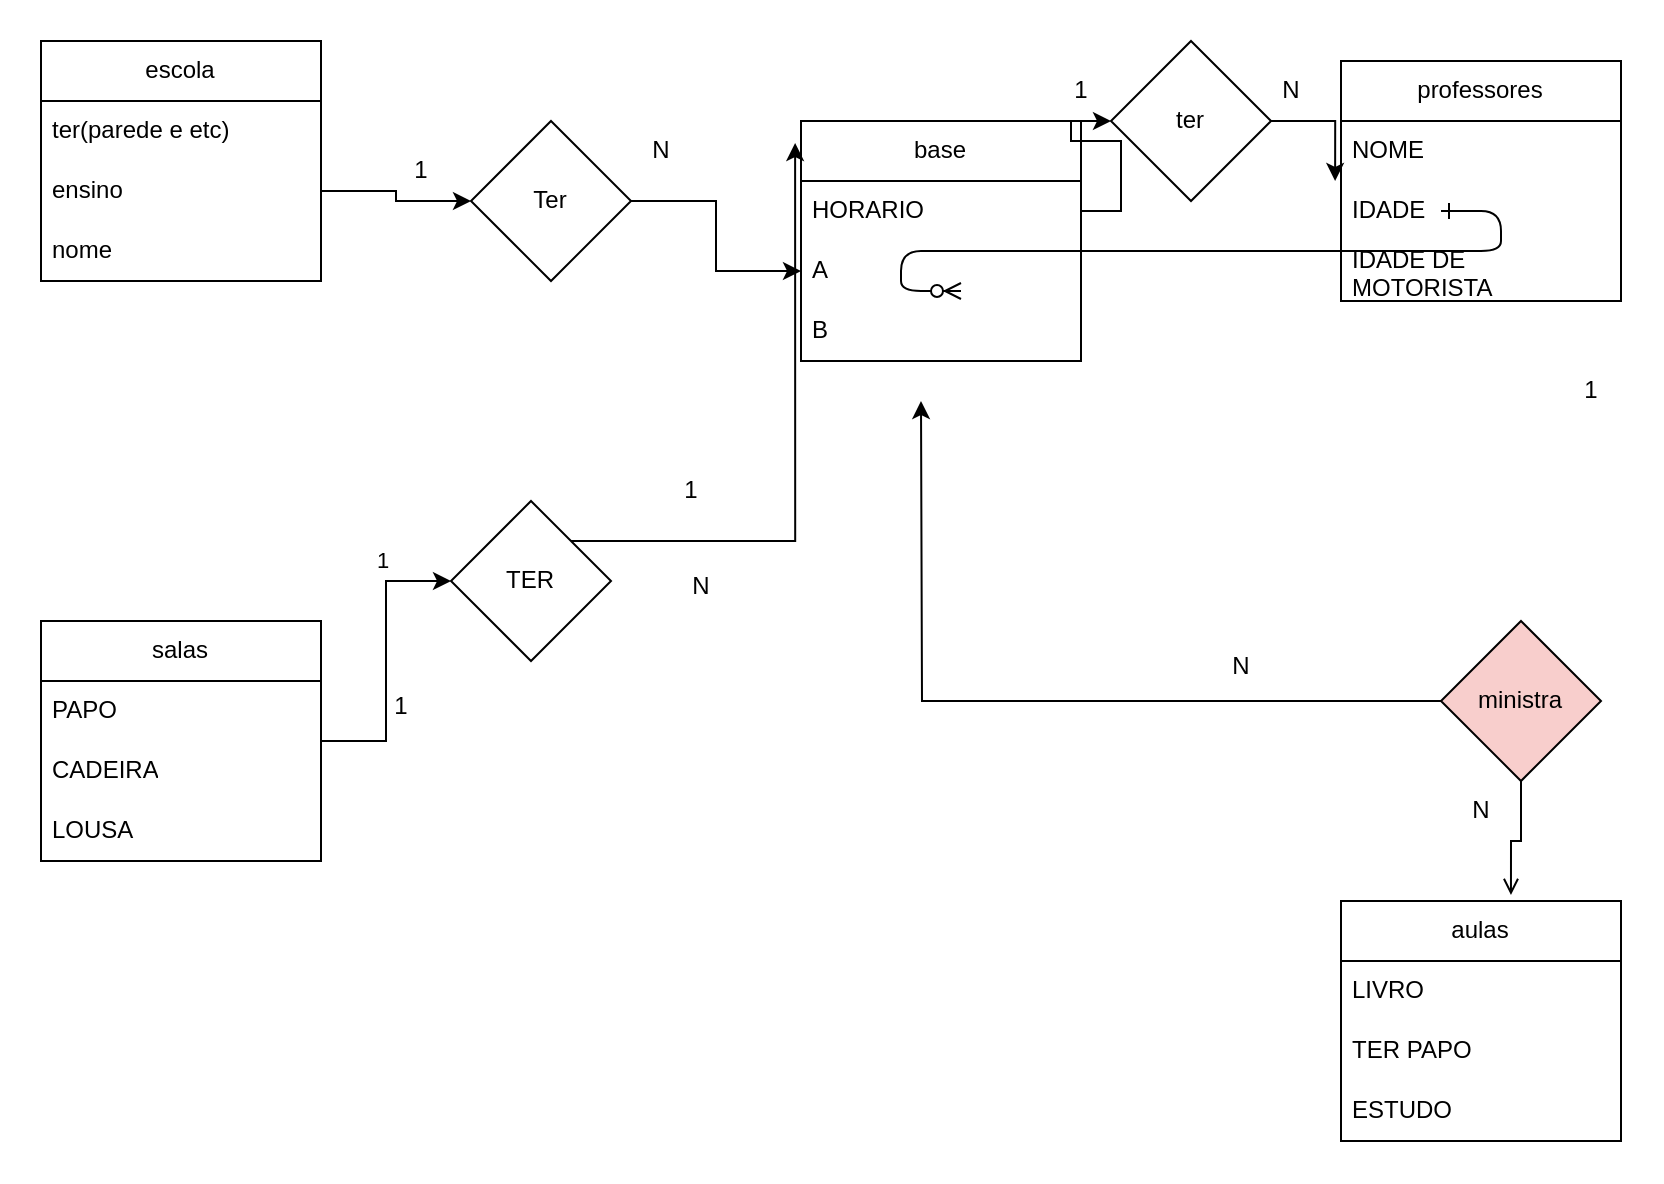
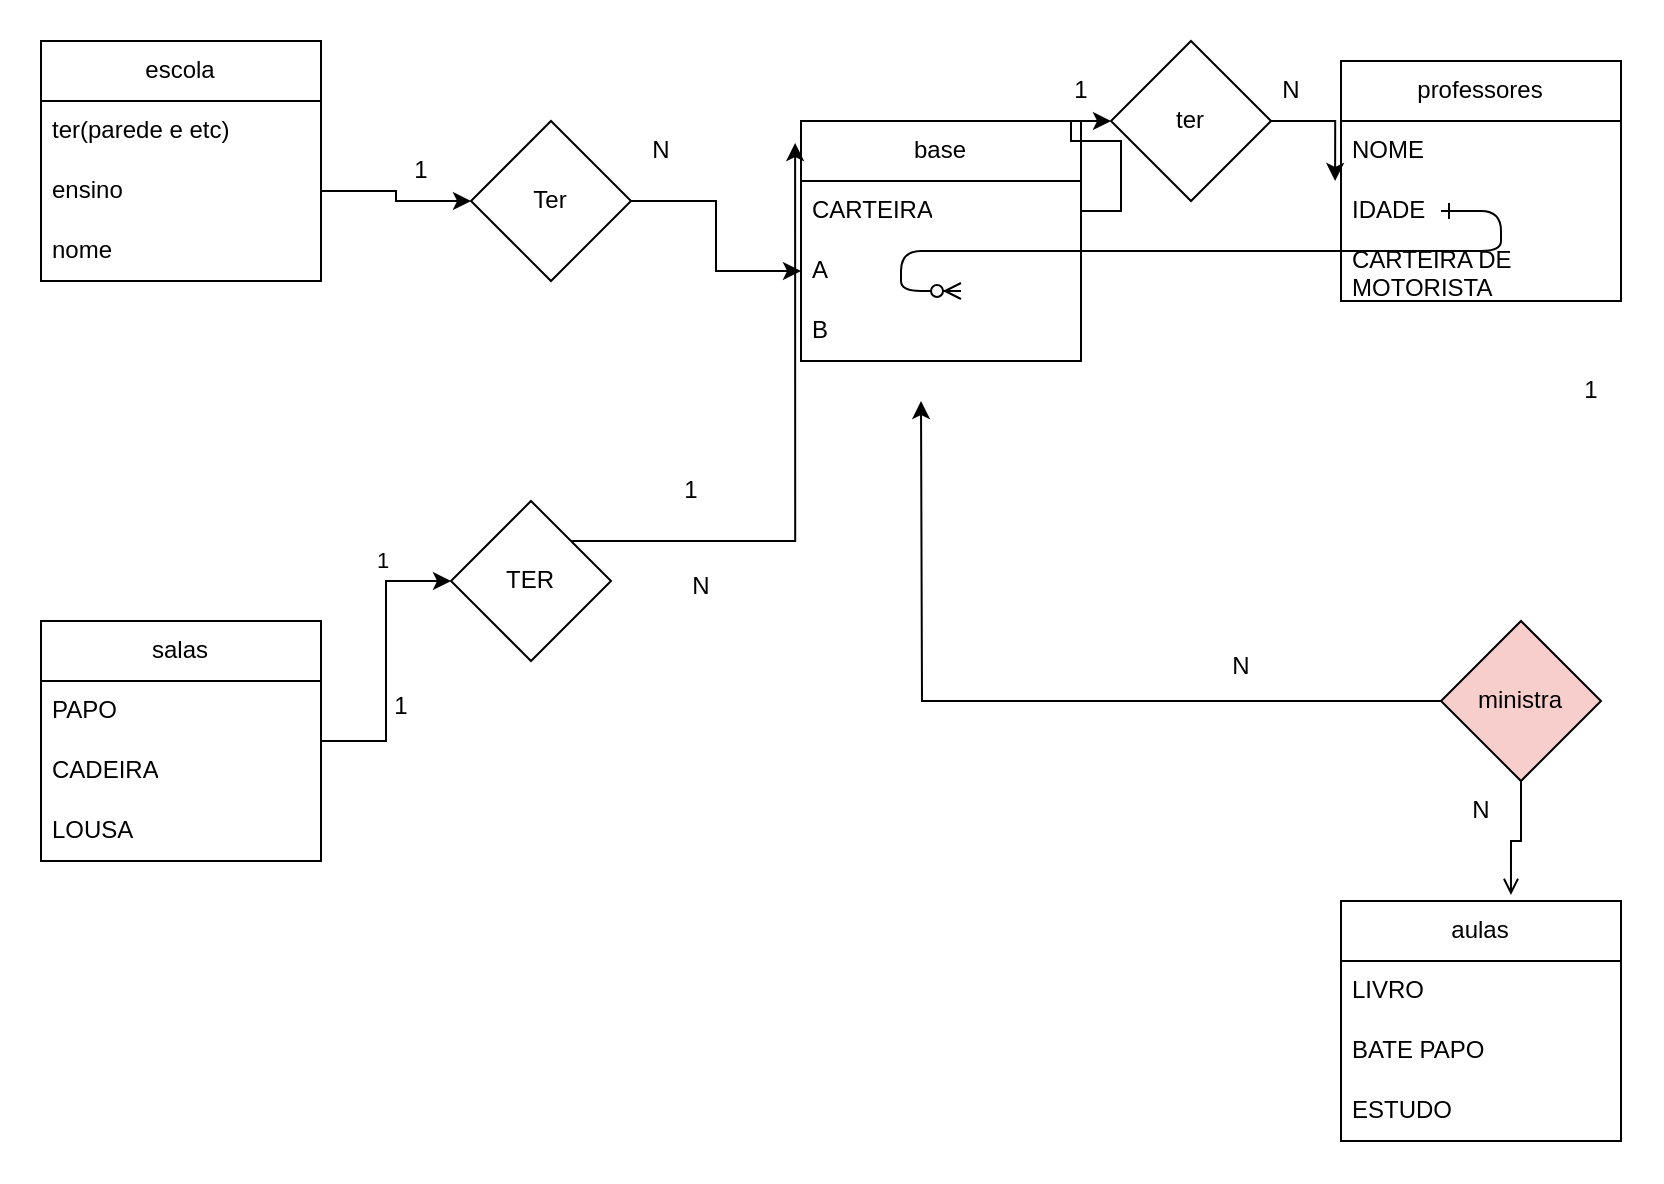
(860, 211) -> (867, 211)
(1468, 271) -> (1483, 271)
(1404, 1051) -> (1410, 1051)
